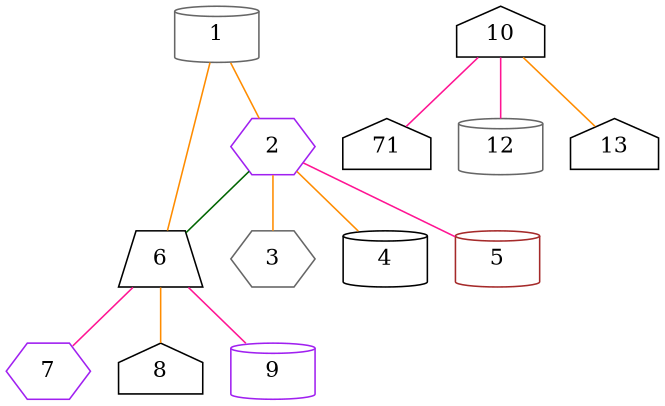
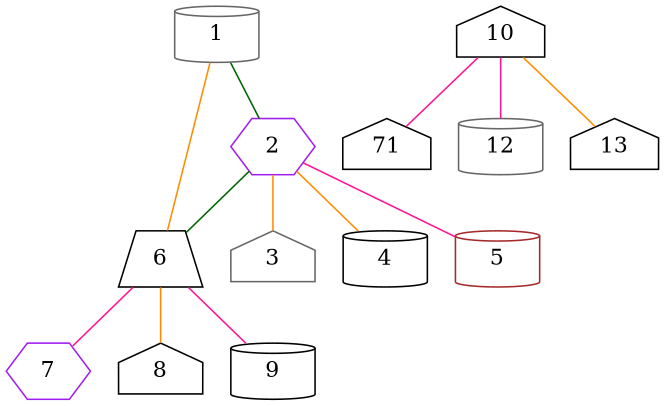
(245, 91) -> (245, 91)
(273, 259) -> (273, 259)
(273, 371) -> (273, 371)
